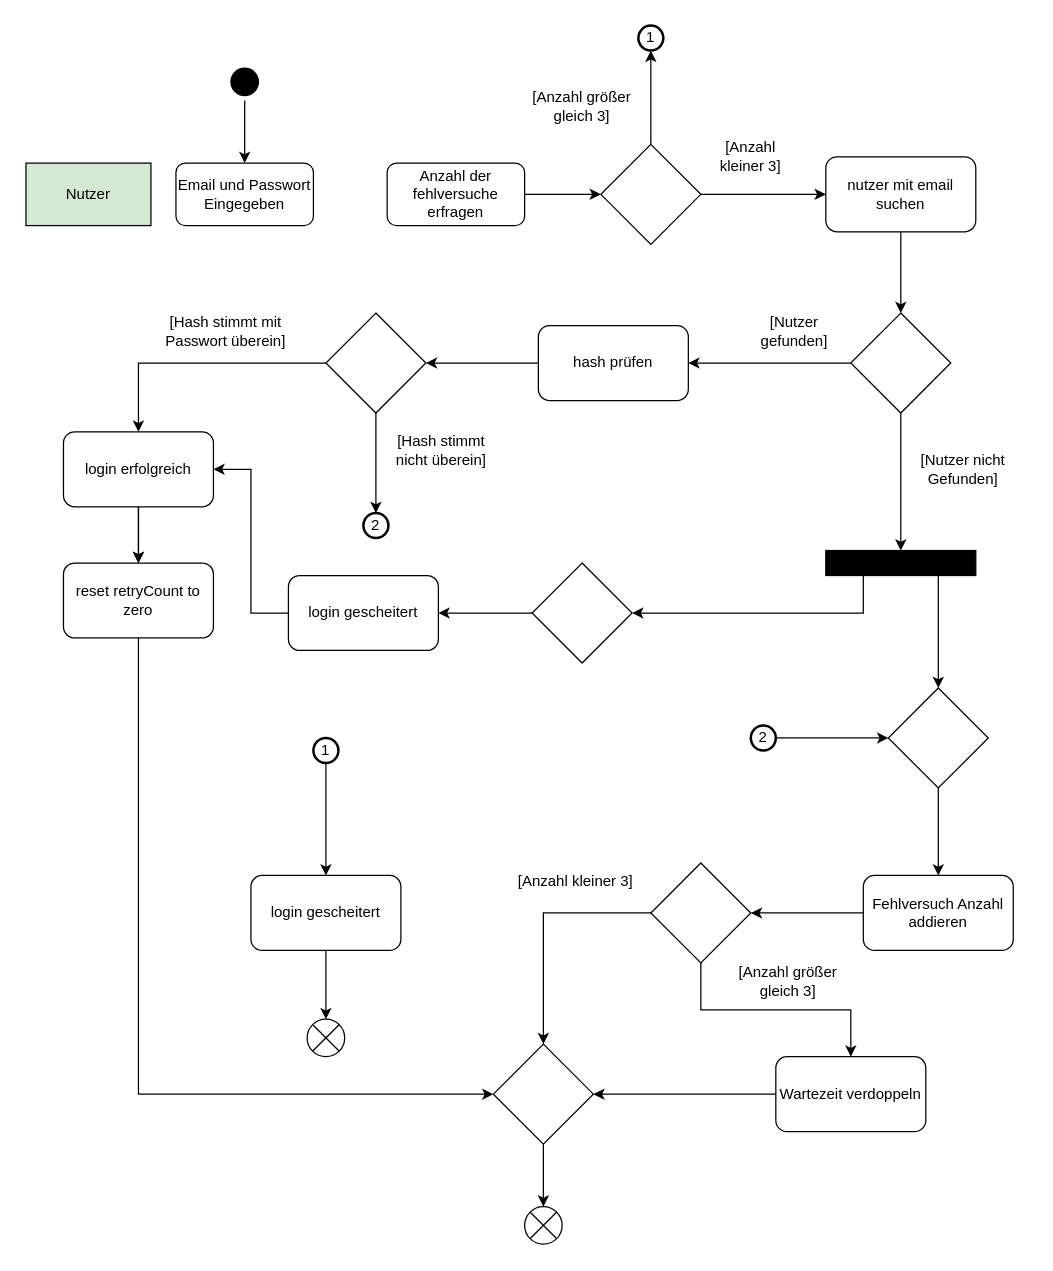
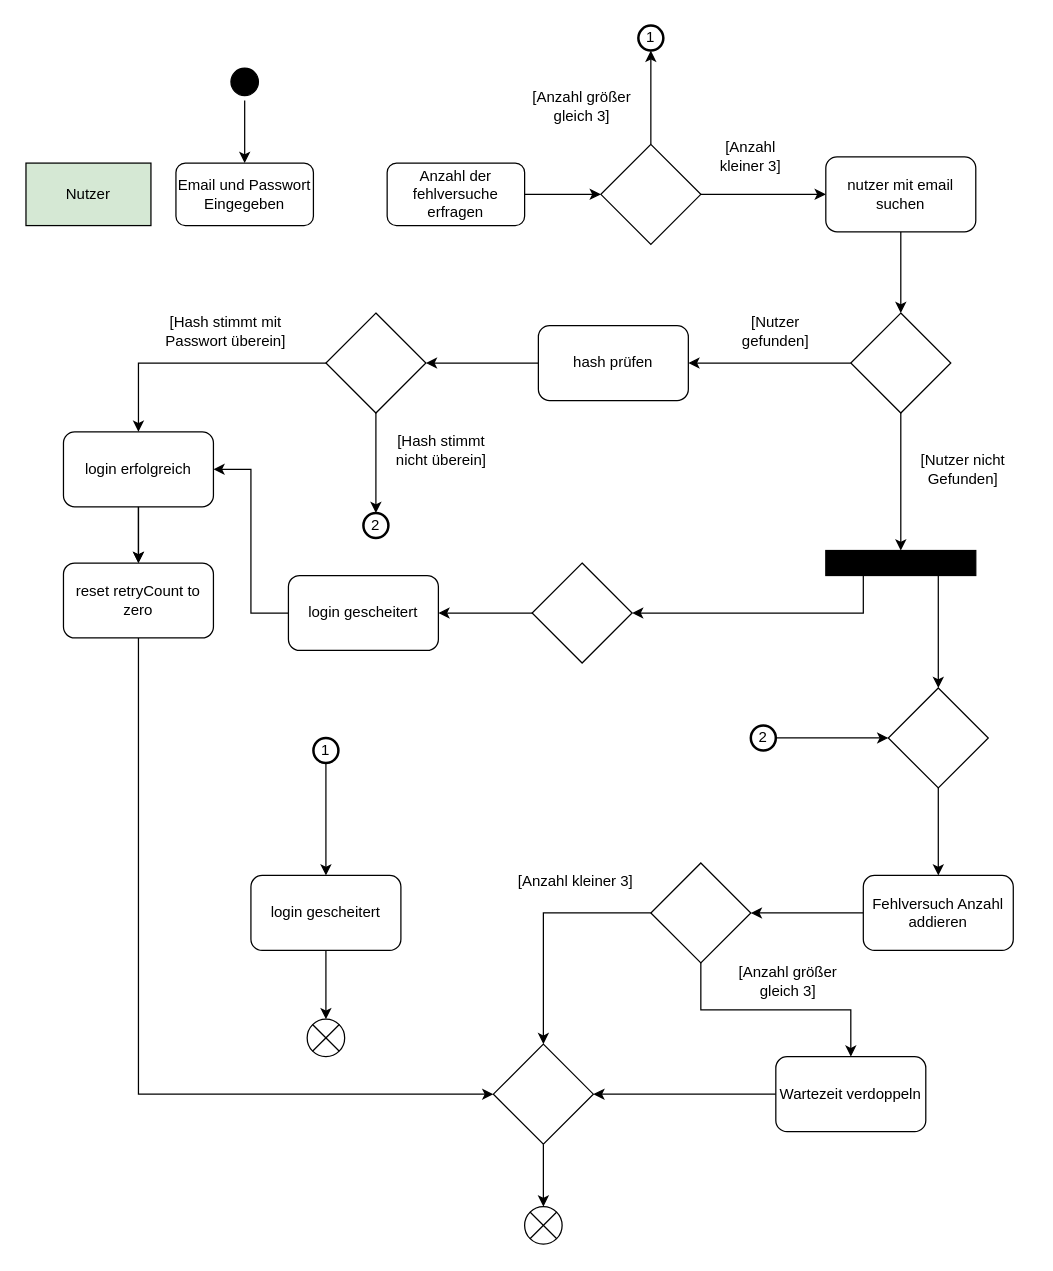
(794, 332) -> (776, 332)
